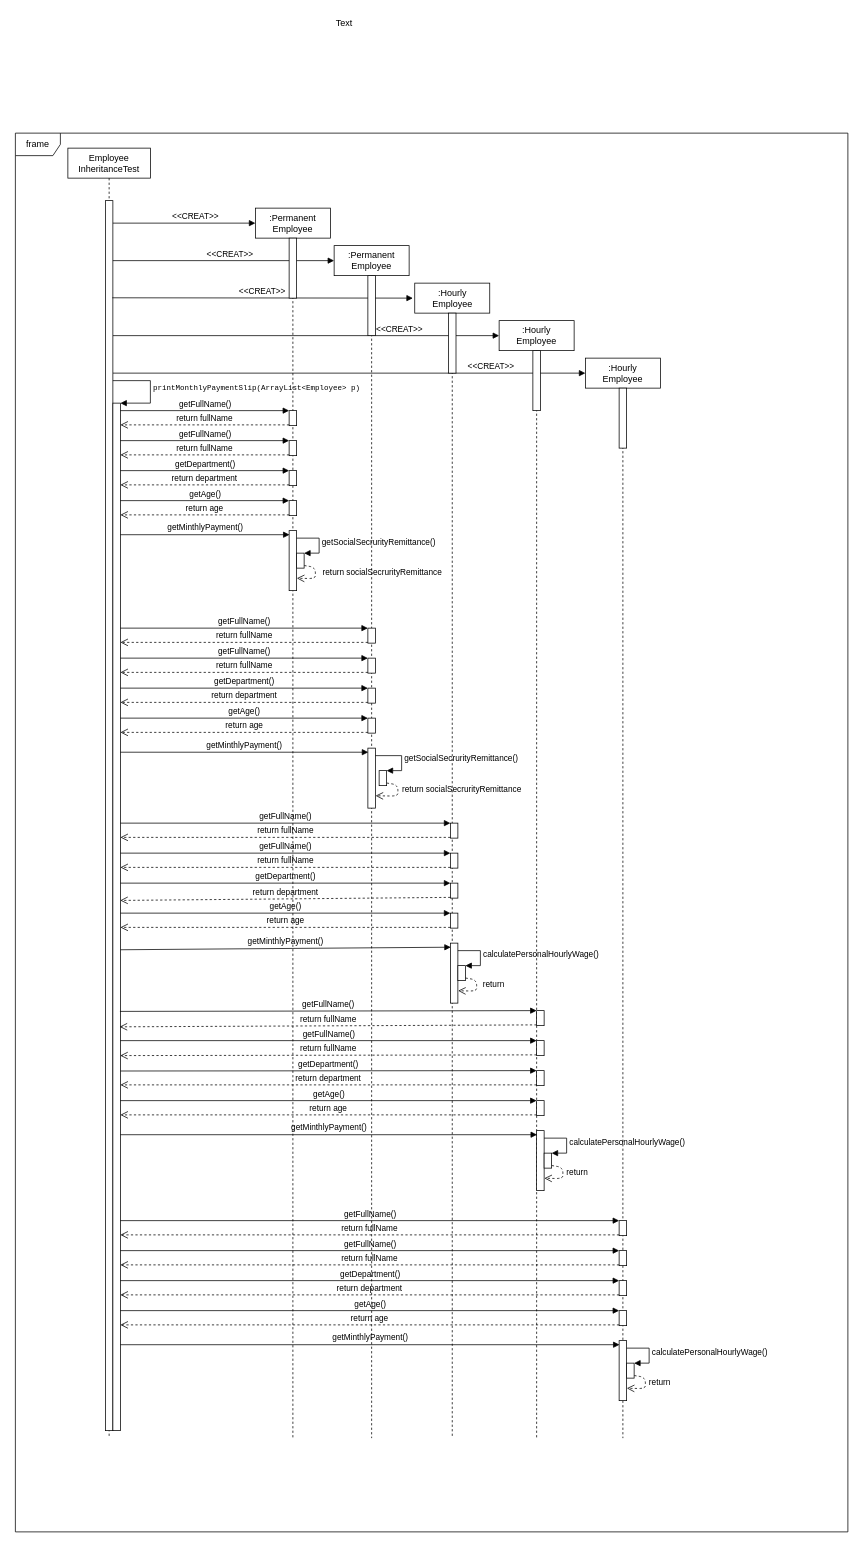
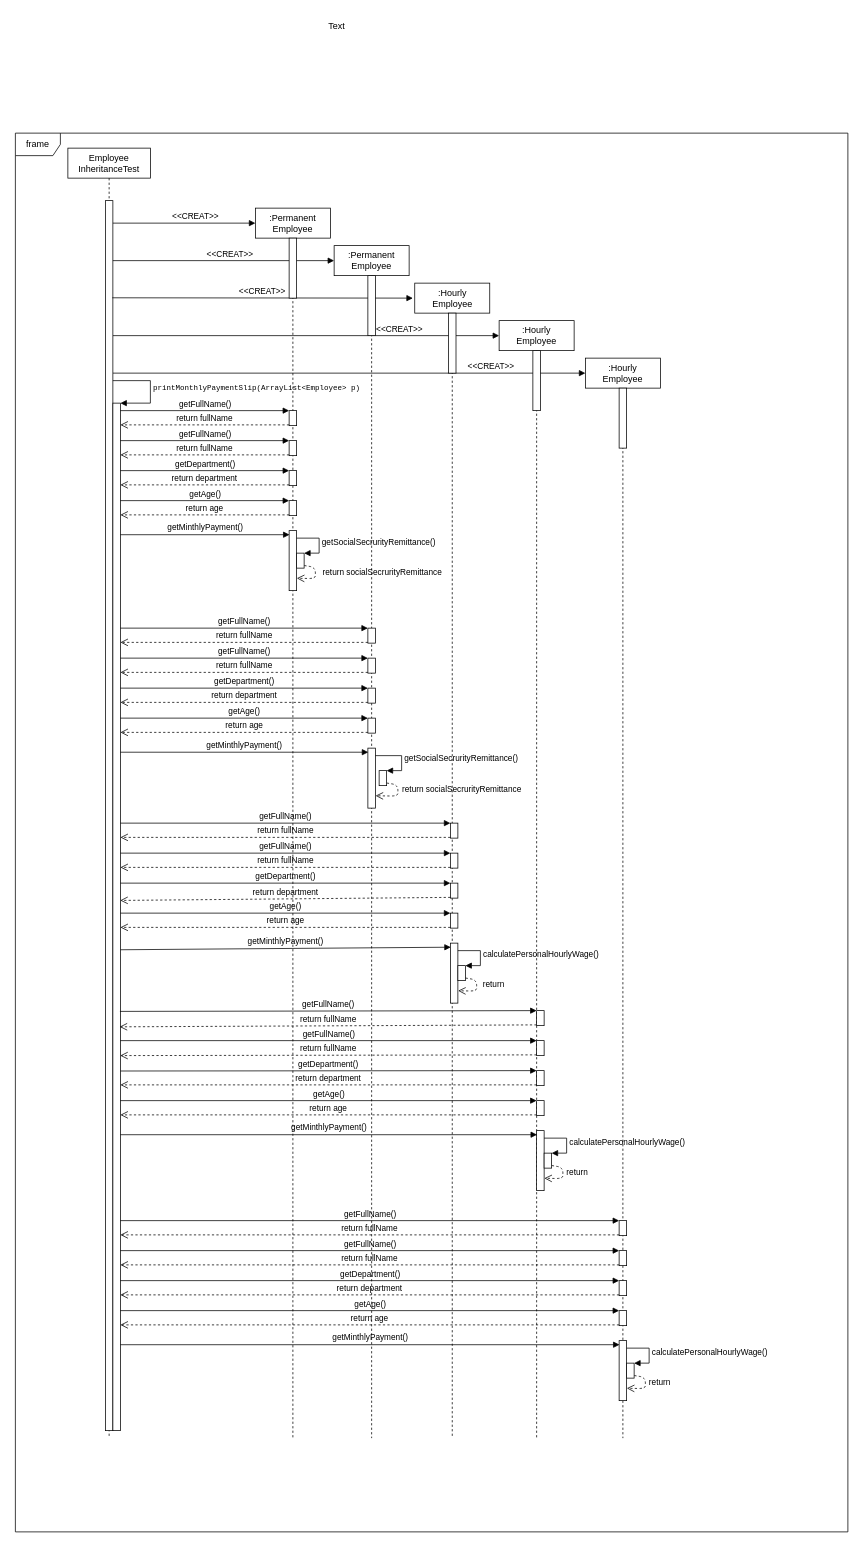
(344, 23) -> (336, 27)
